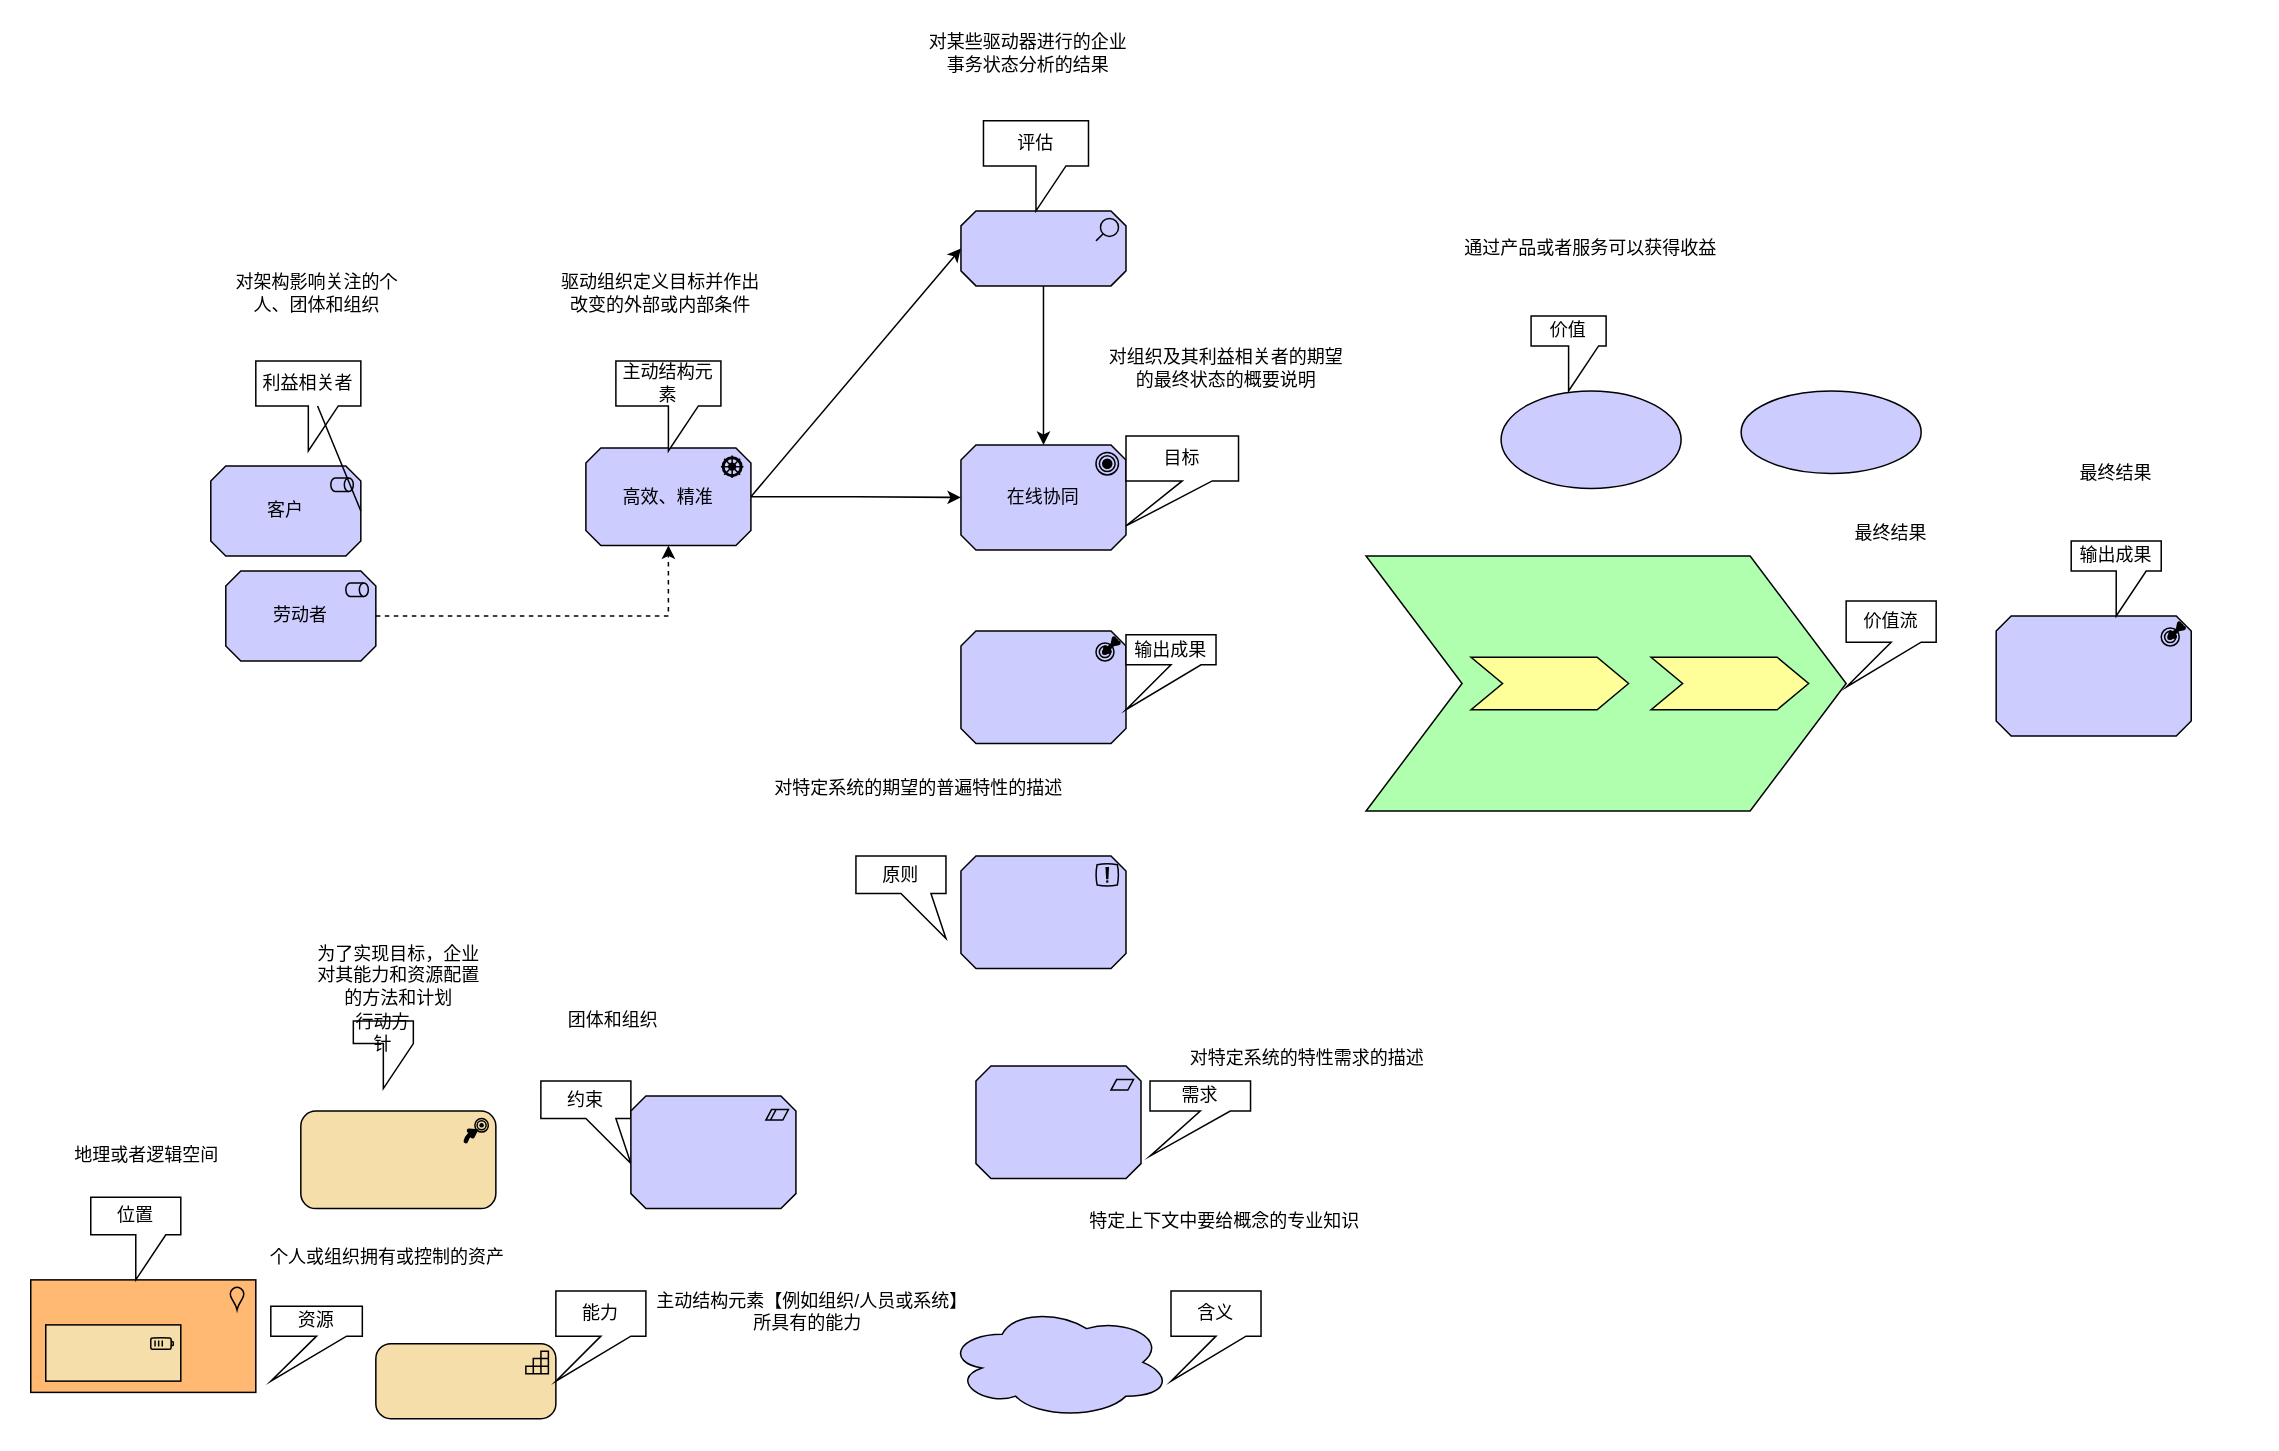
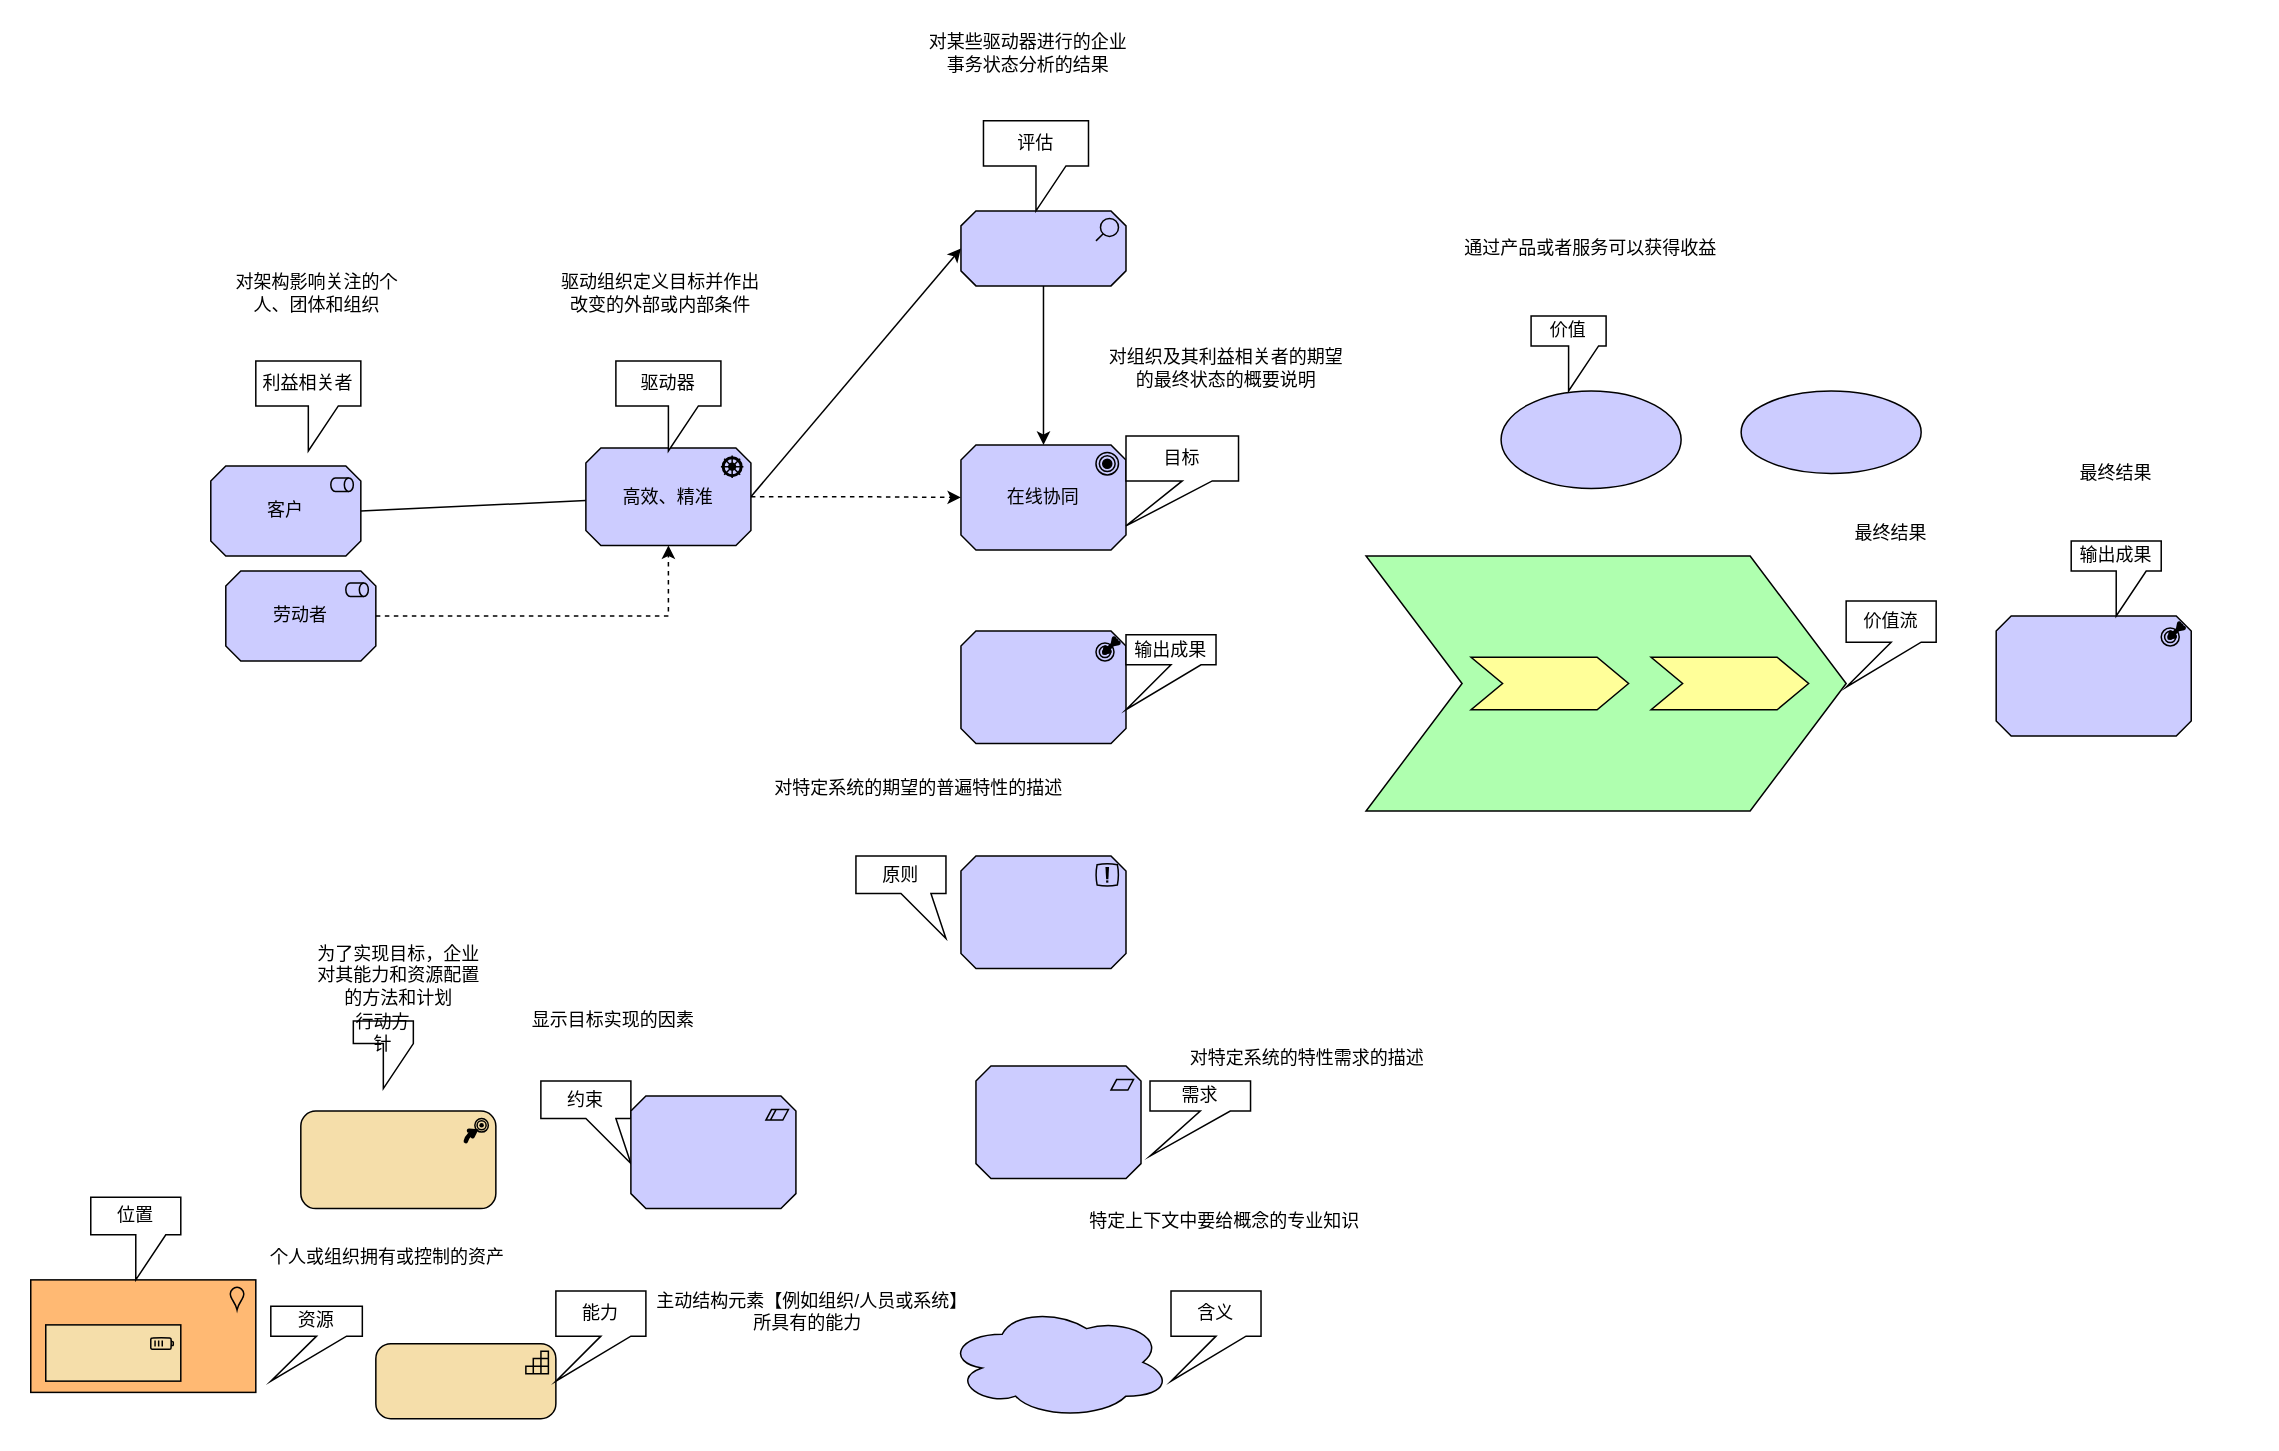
(668, 383) -> (668, 383)
(339, 459) -> (473, 506)
(851, 497) -> (851, 497)
(614, 1021) -> (614, 1021)
(147, 1156) -> none
